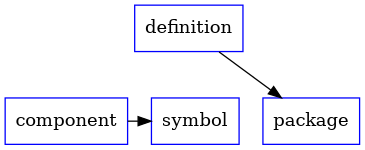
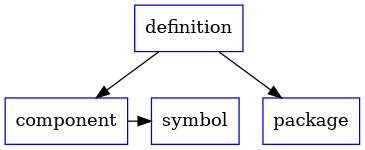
none -> (133, 71)
